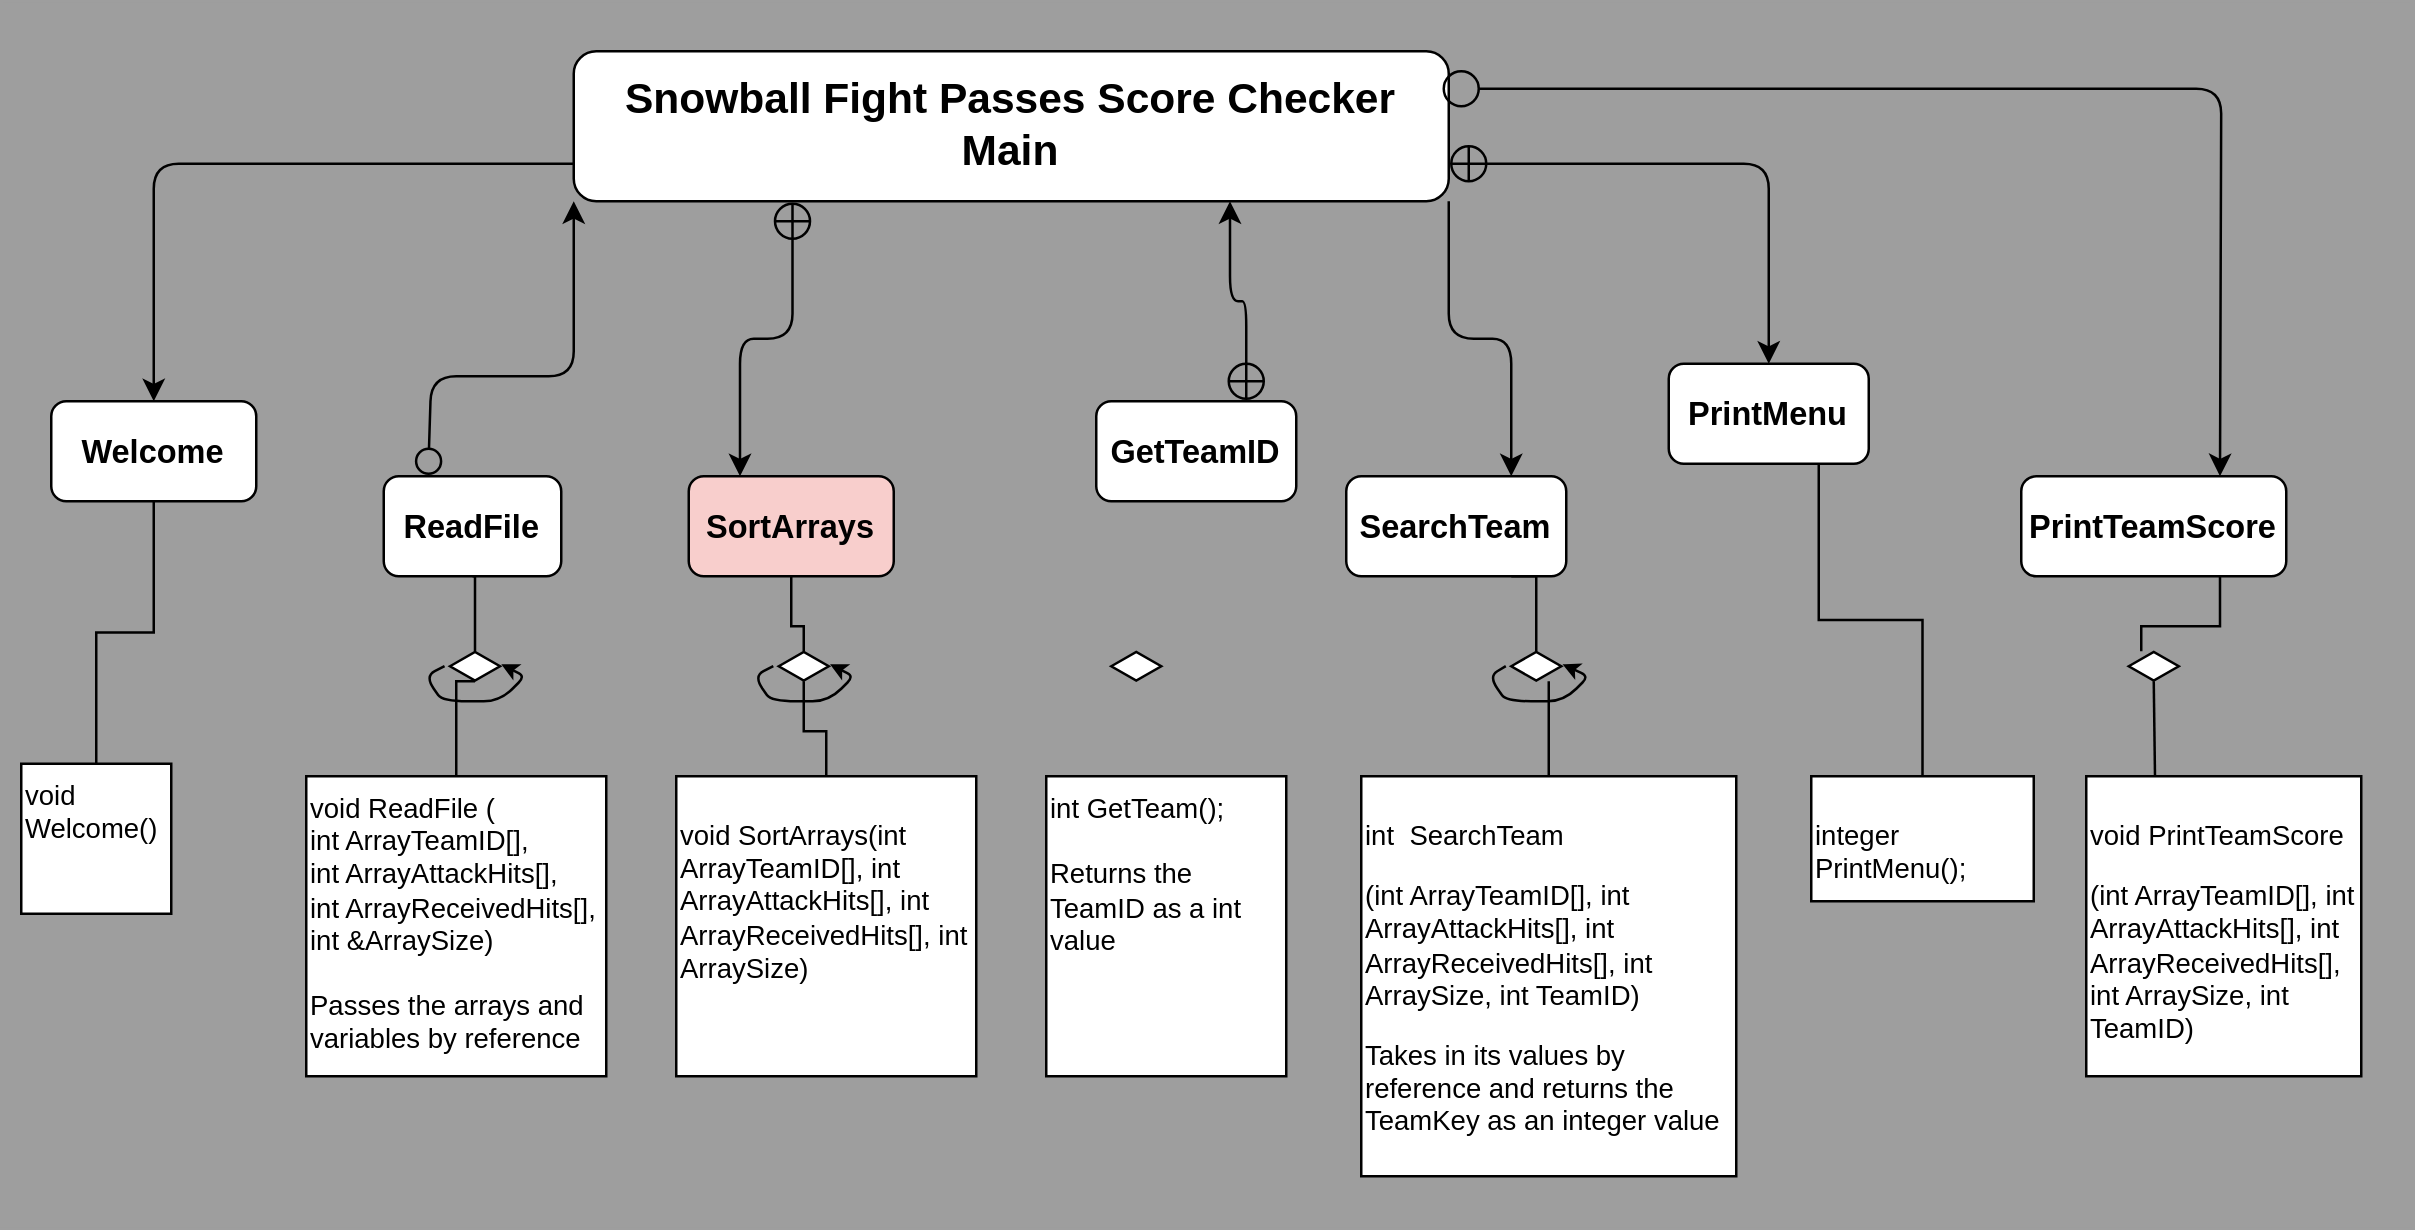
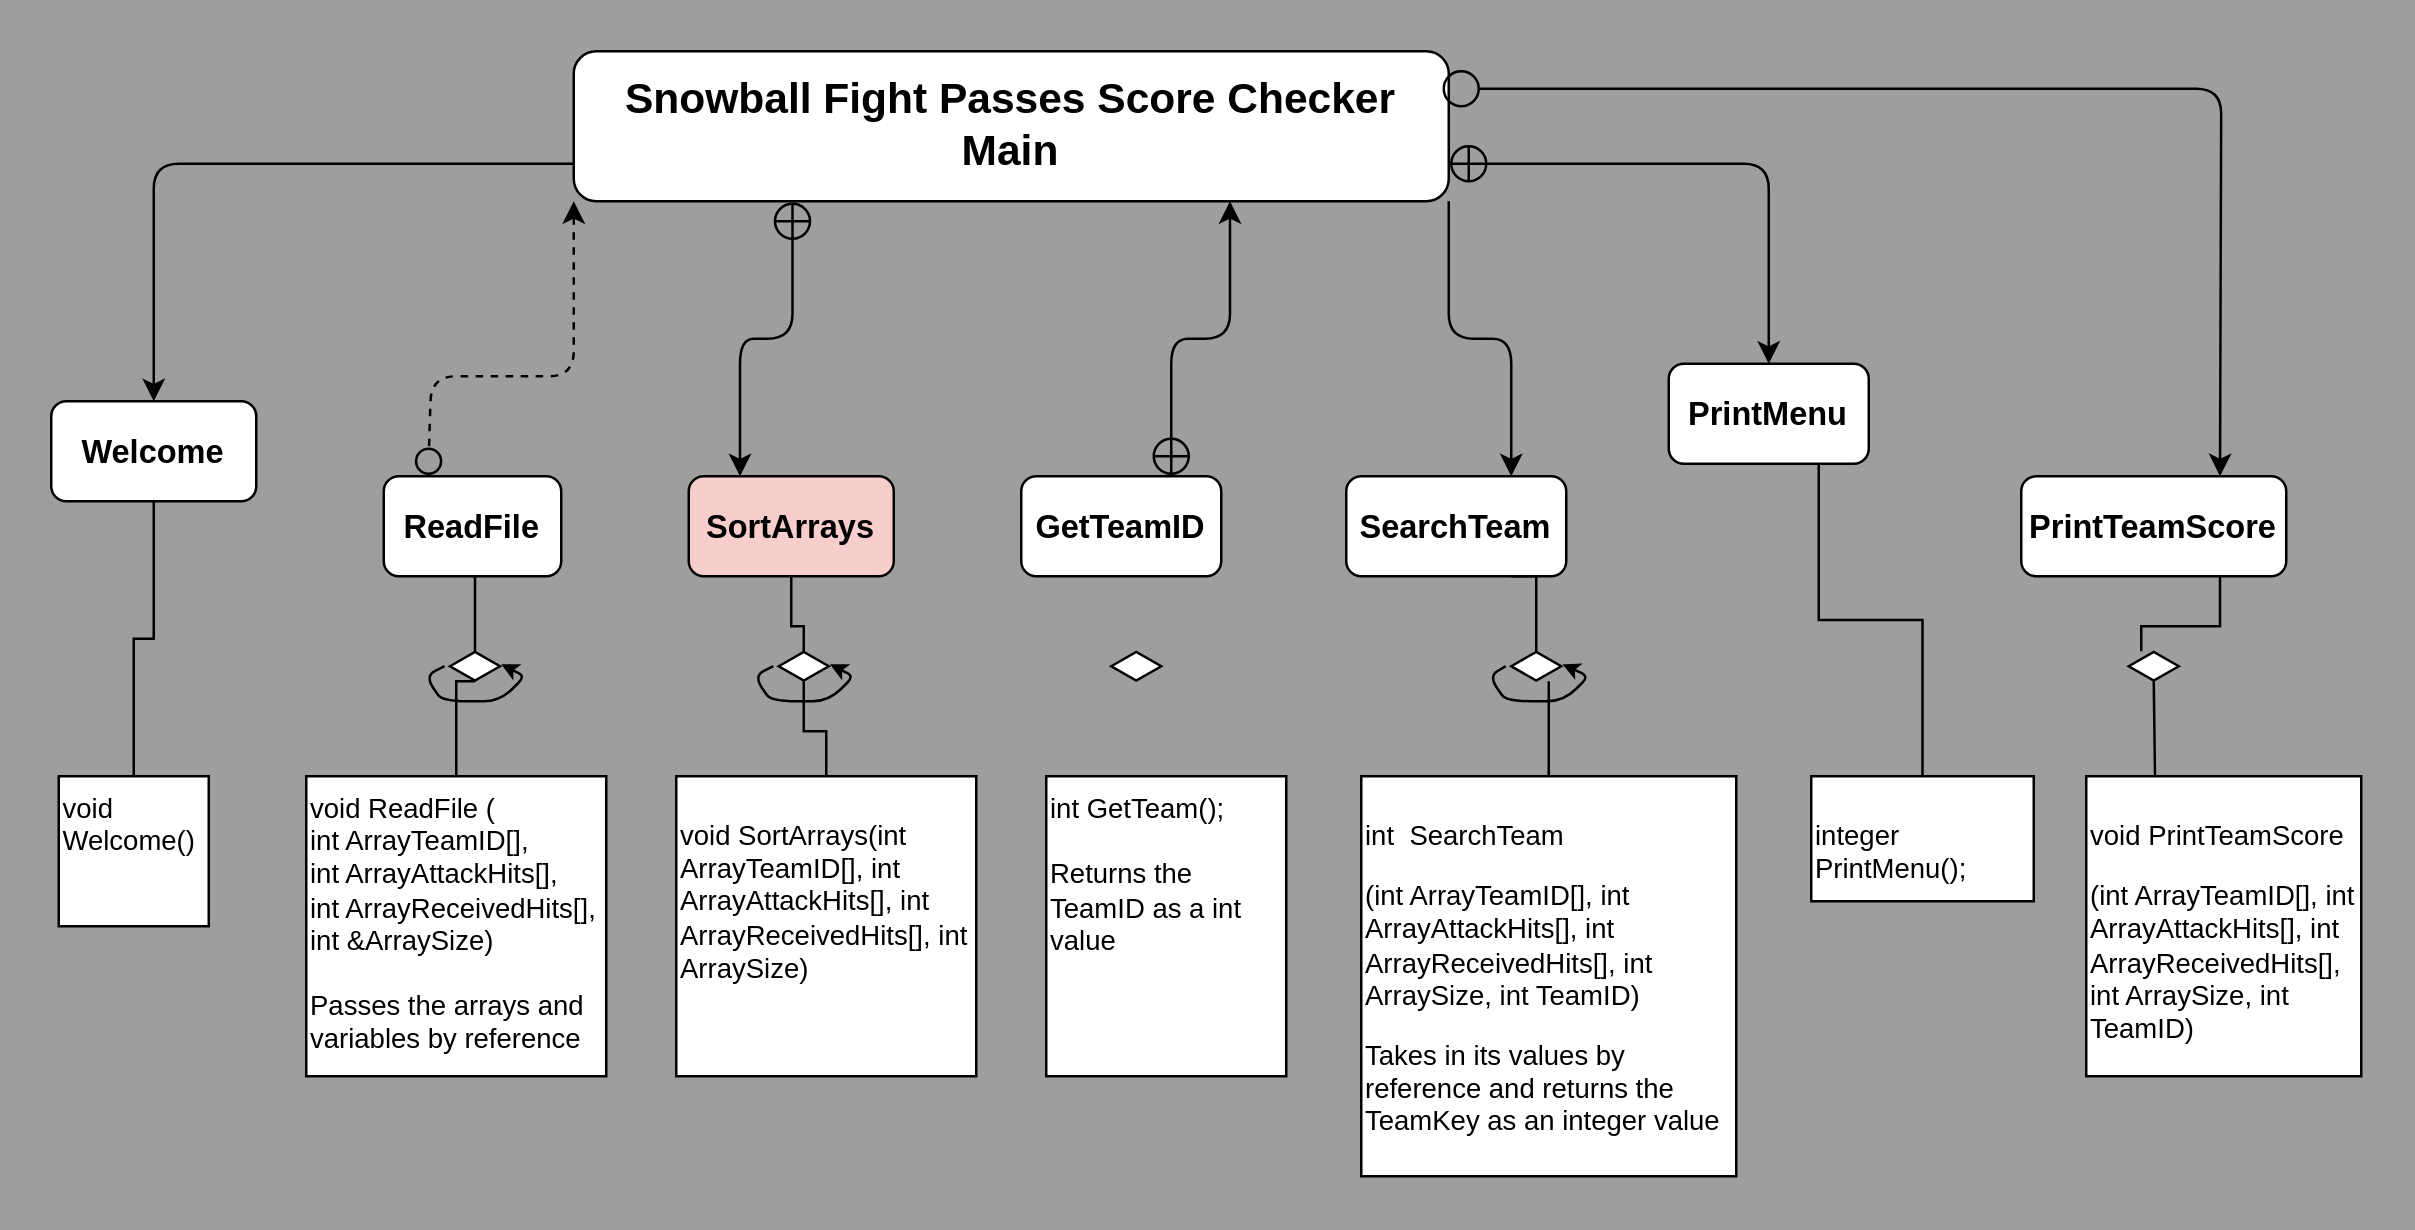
(544, 376) -> (544, 376)
(1196, 451) -> (1121, 526)
(96, 839) -> (134, 851)
